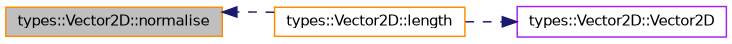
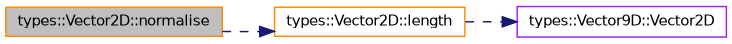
(256, 12) -> (241, 32)
(622, 22) -> (622, 22)
